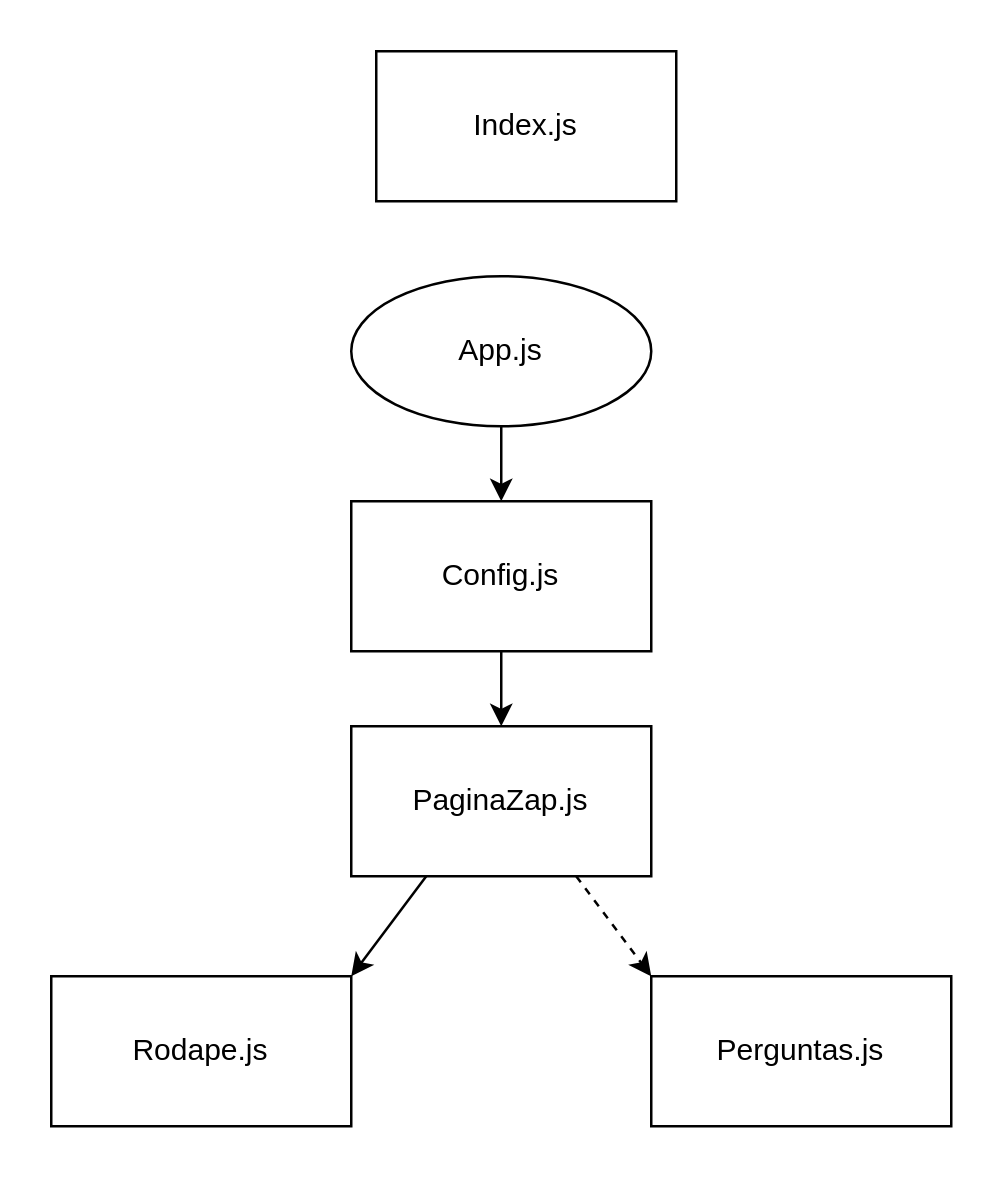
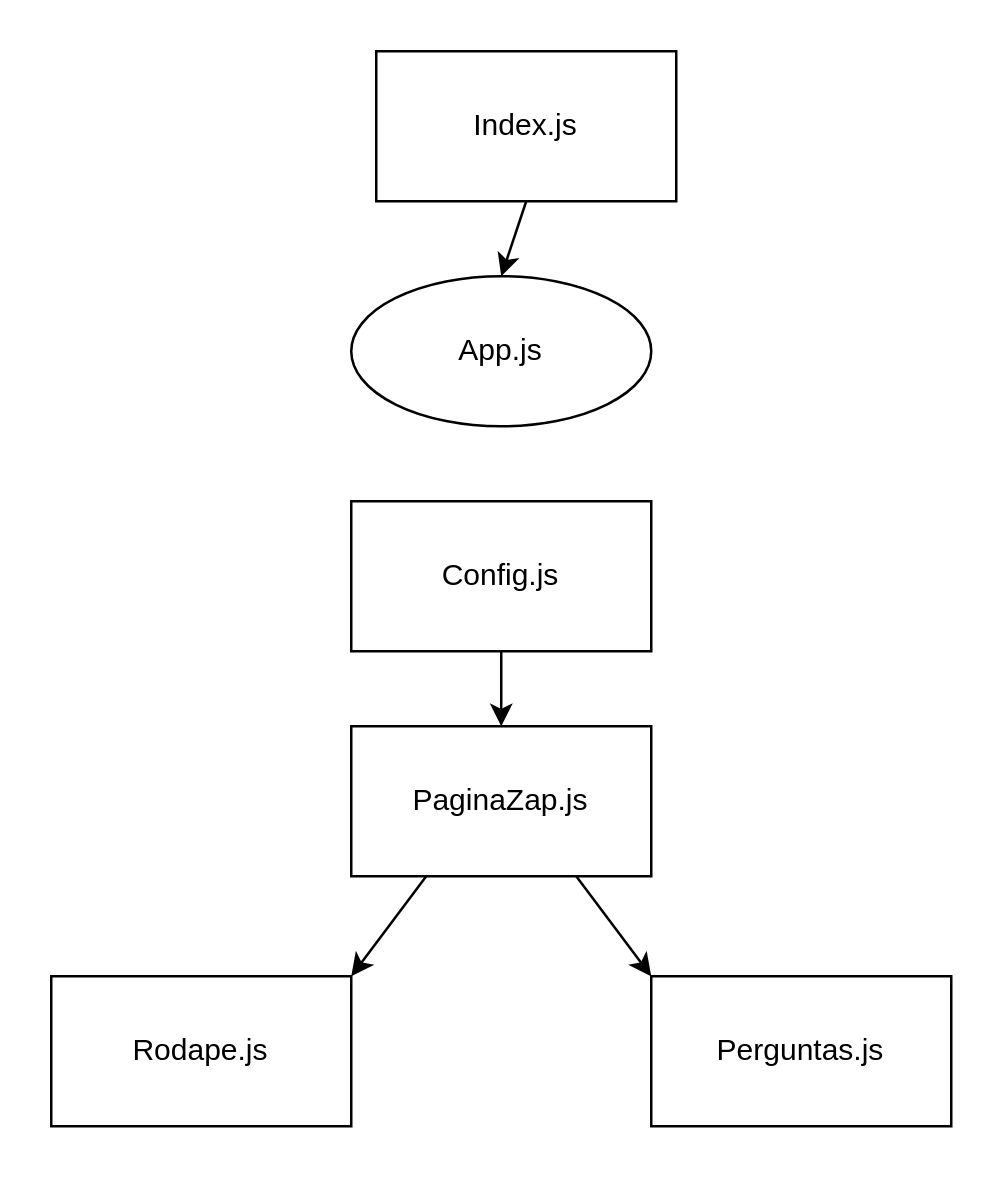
none -> (516, 231)
(501, 455) -> none
(610, 921) -> (610, 921)
